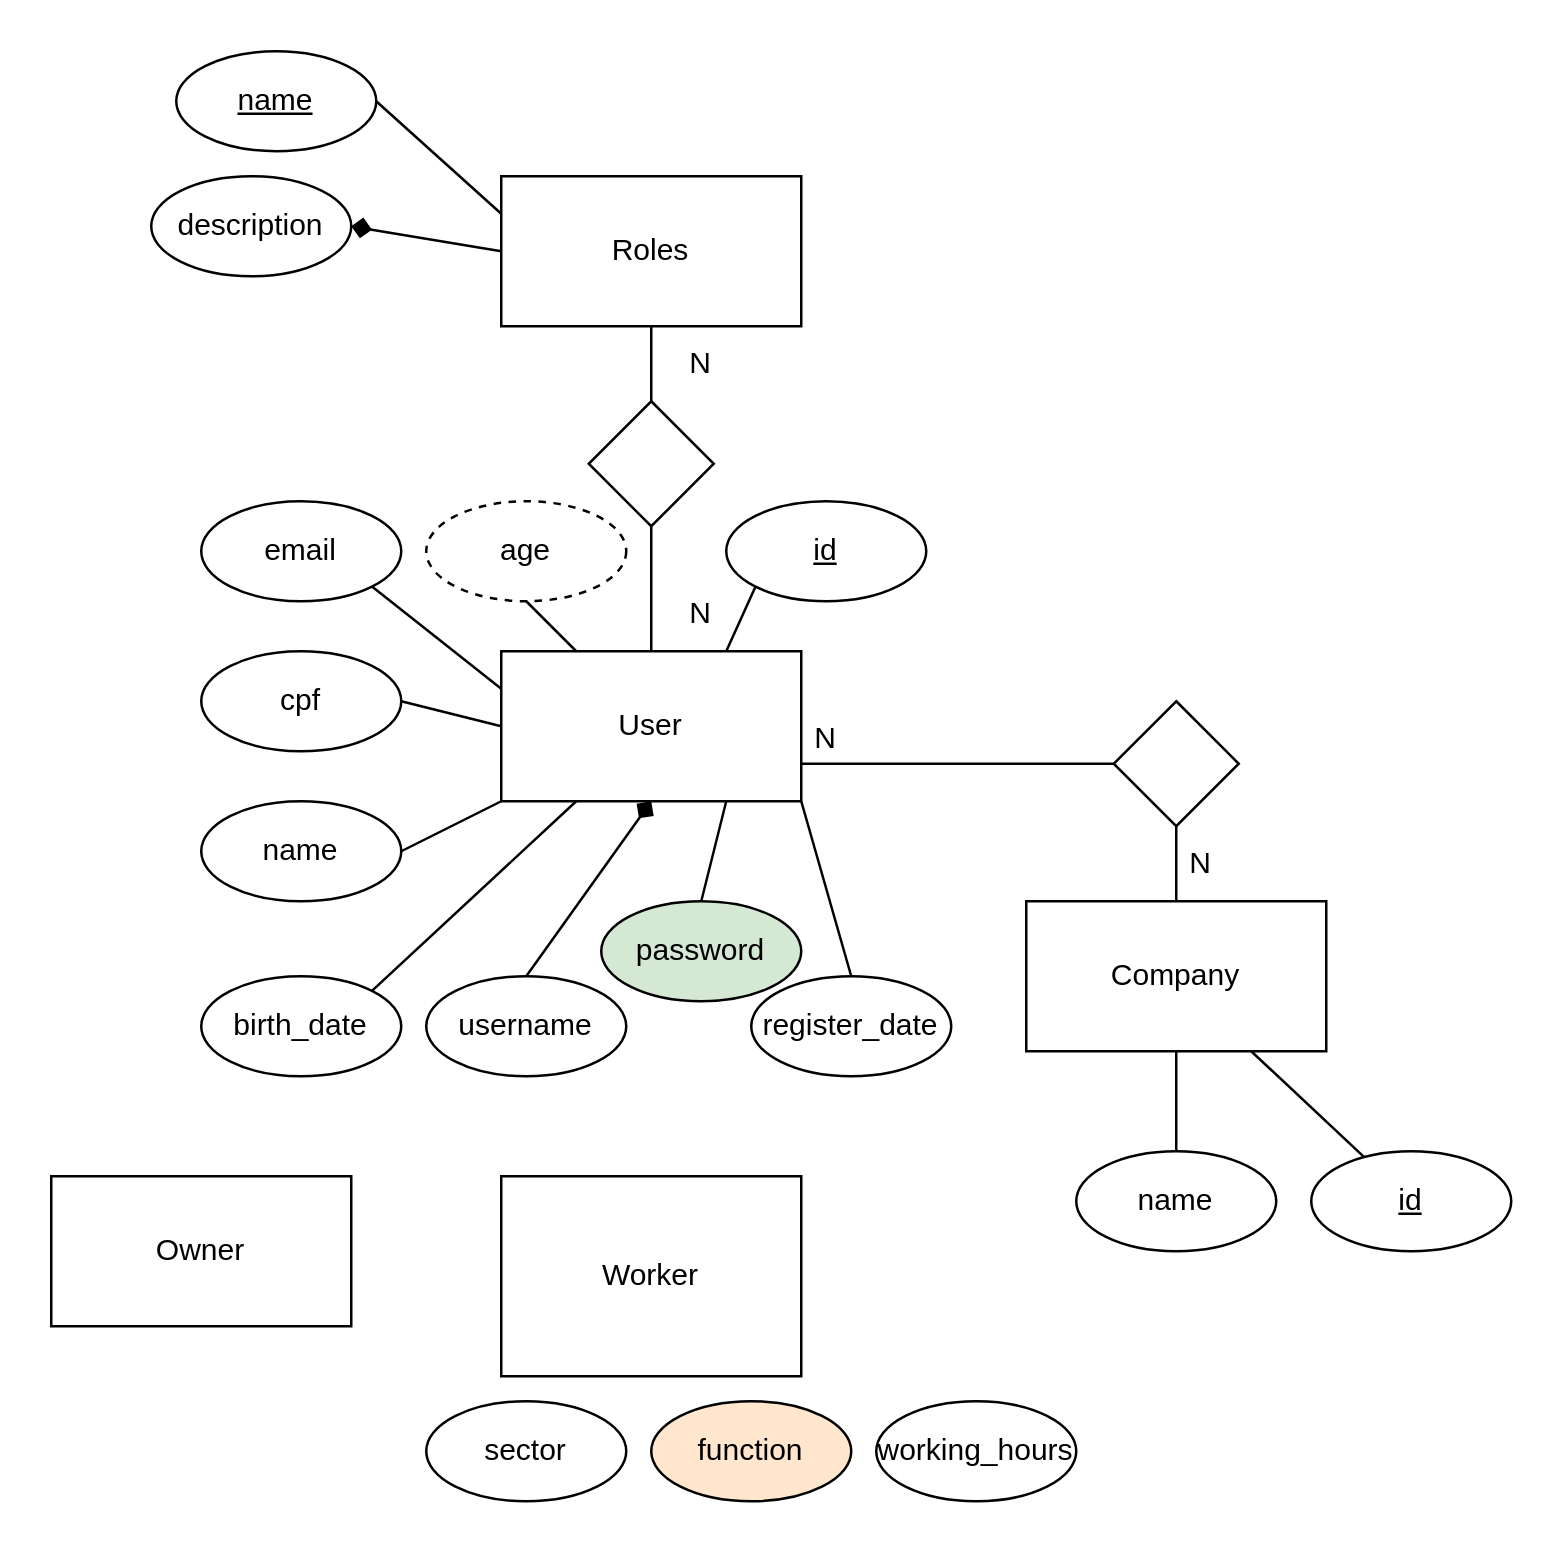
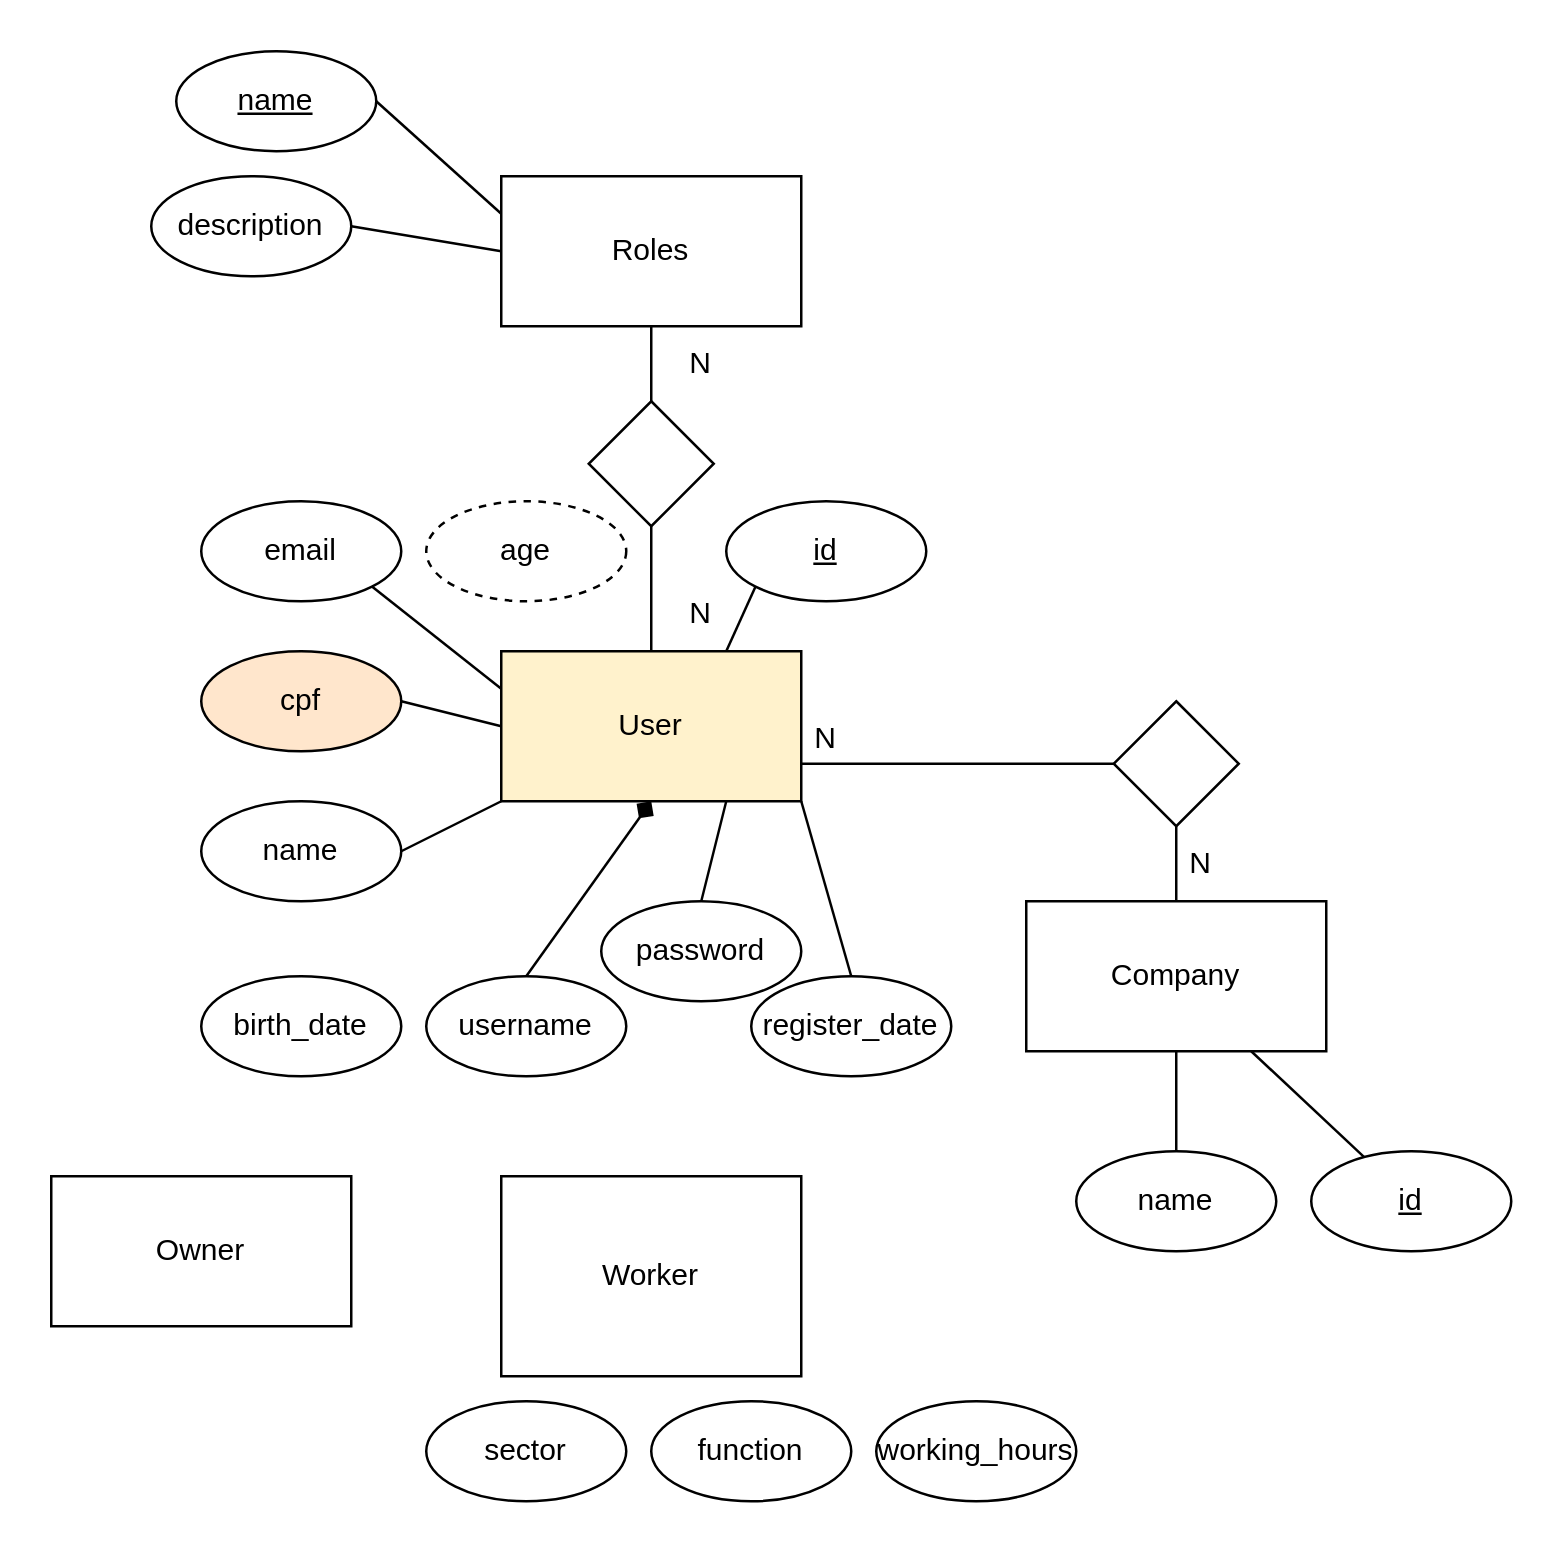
(370, 229) -> (361, 228)
(551, 626) -> none
(301, 701) -> (301, 701)
(651, 726) -> (651, 726)
(474, 896) -> none
(701, 951) -> (701, 951)
(751, 1451) -> (751, 1451)
